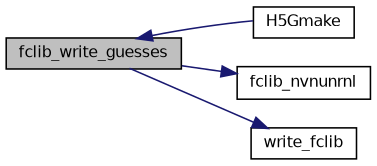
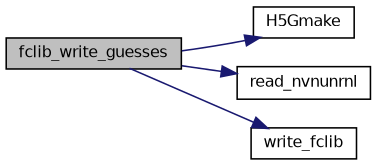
(202, 27) -> (213, 46)
(304, 83) -> (304, 83)
